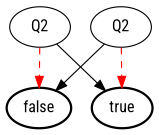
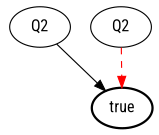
(39, 108) -> none
